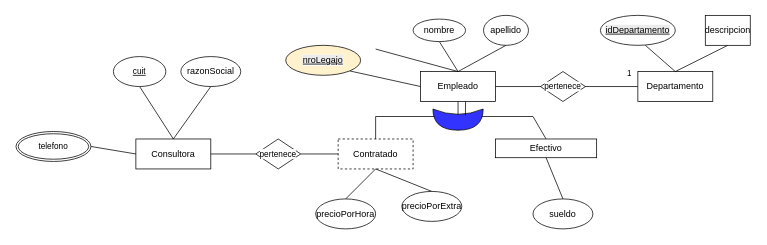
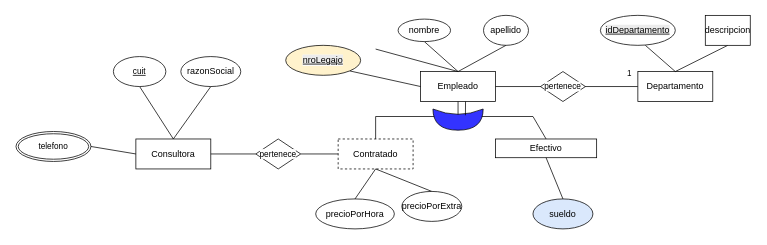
(439, 30) -> (424, 30)
(345, 214) -> (355, 214)
(563, 214) -> (563, 214)
